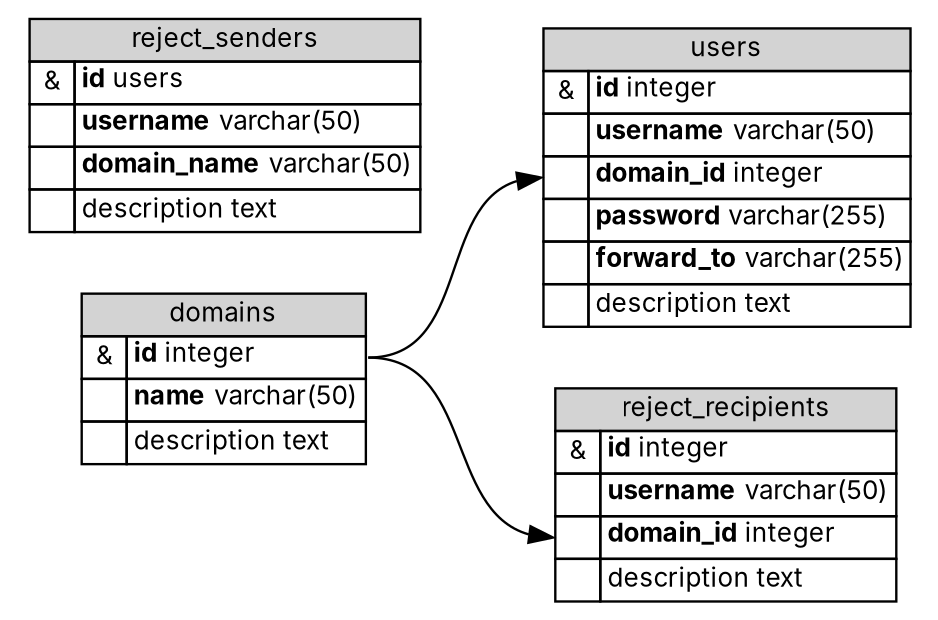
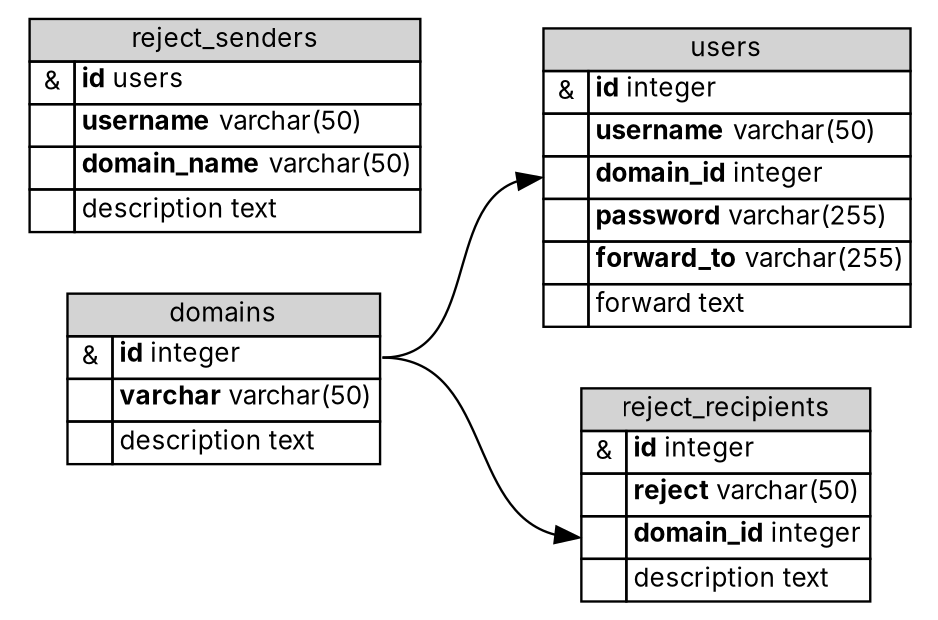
(694, 304) -> (671, 304)
(170, 397) -> (170, 397)
(673, 491) -> (671, 491)
